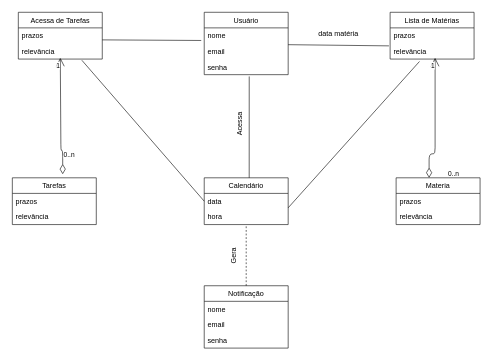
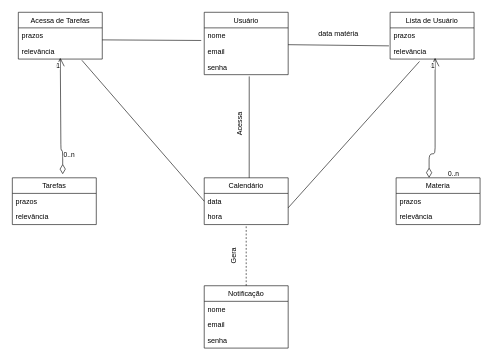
(432, 20) -> (432, 20)
